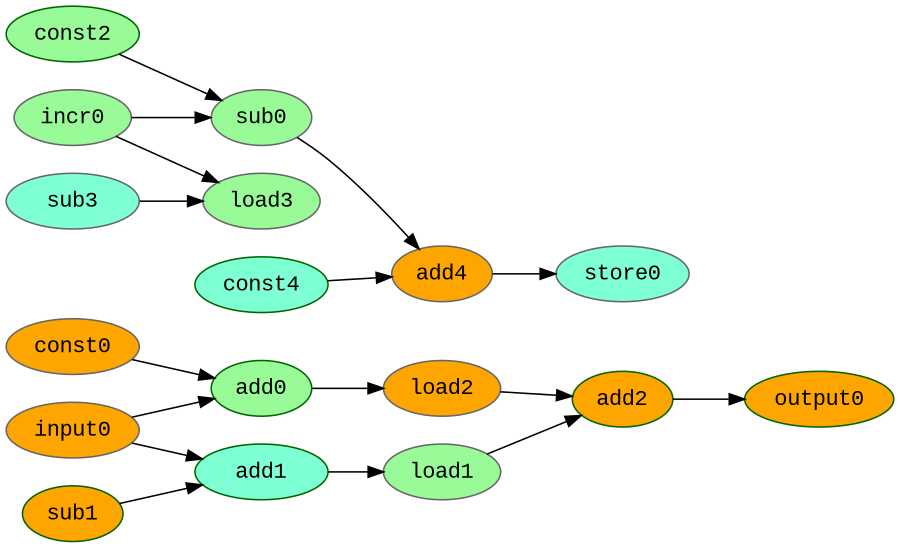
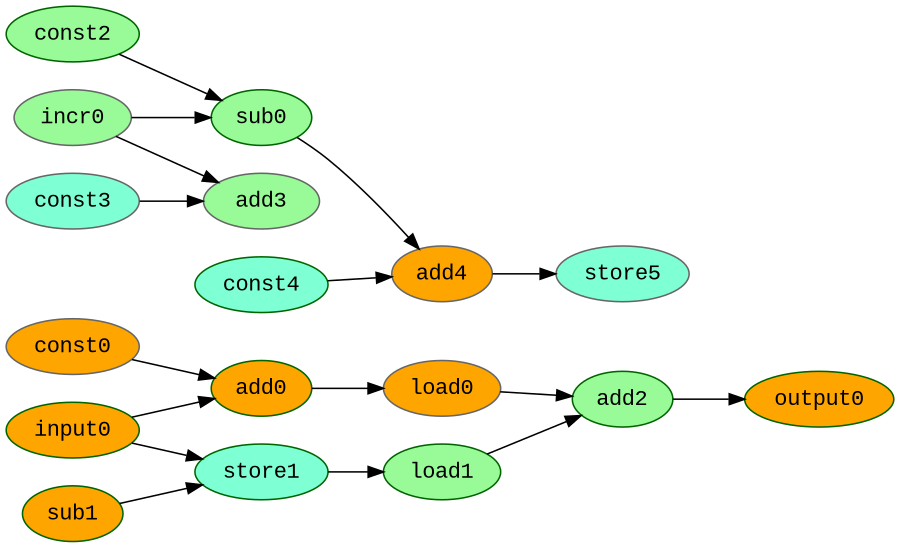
(261, 118) -> (261, 118)
(73, 201) -> (73, 201)
(261, 201) -> (261, 201)
(623, 274) -> (623, 274)
(261, 388) -> (261, 388)
(442, 388) -> (442, 388)
(623, 399) -> (623, 399)
(73, 430) -> (73, 430)
(261, 472) -> (261, 472)
(442, 472) -> (442, 472)
